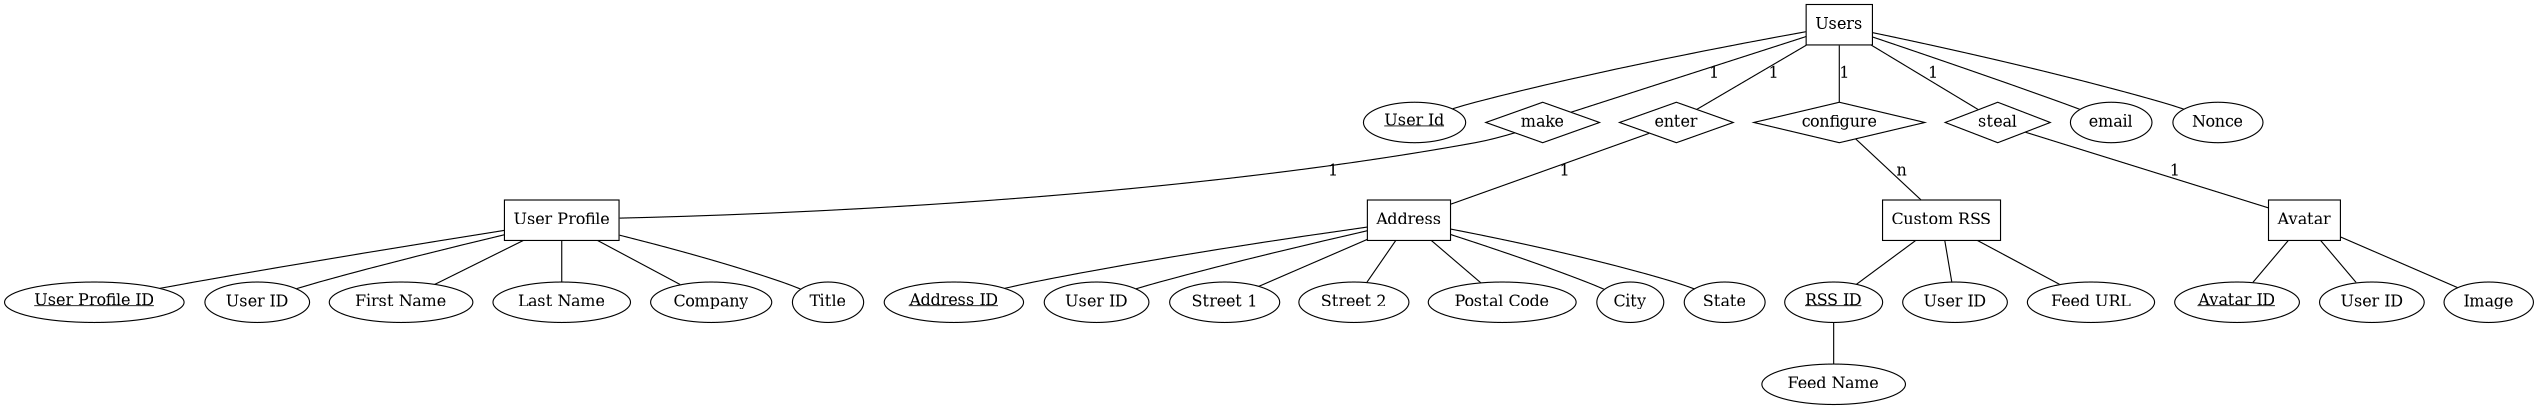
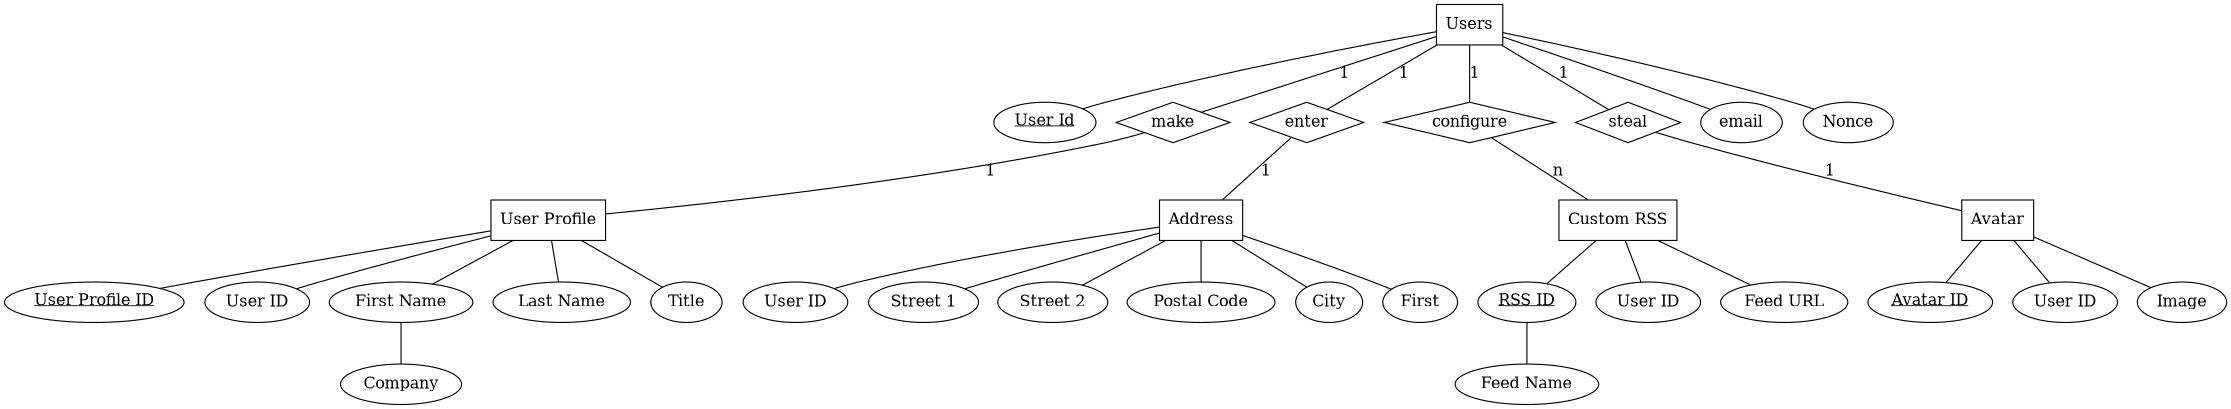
(639, 263) -> (401, 343)
(954, 302) -> none
(1725, 302) -> (1420, 302)
